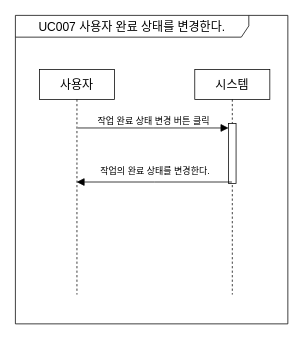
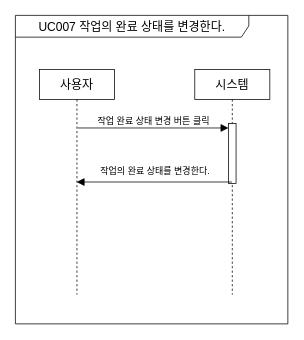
(132, 27) -> (132, 27)
